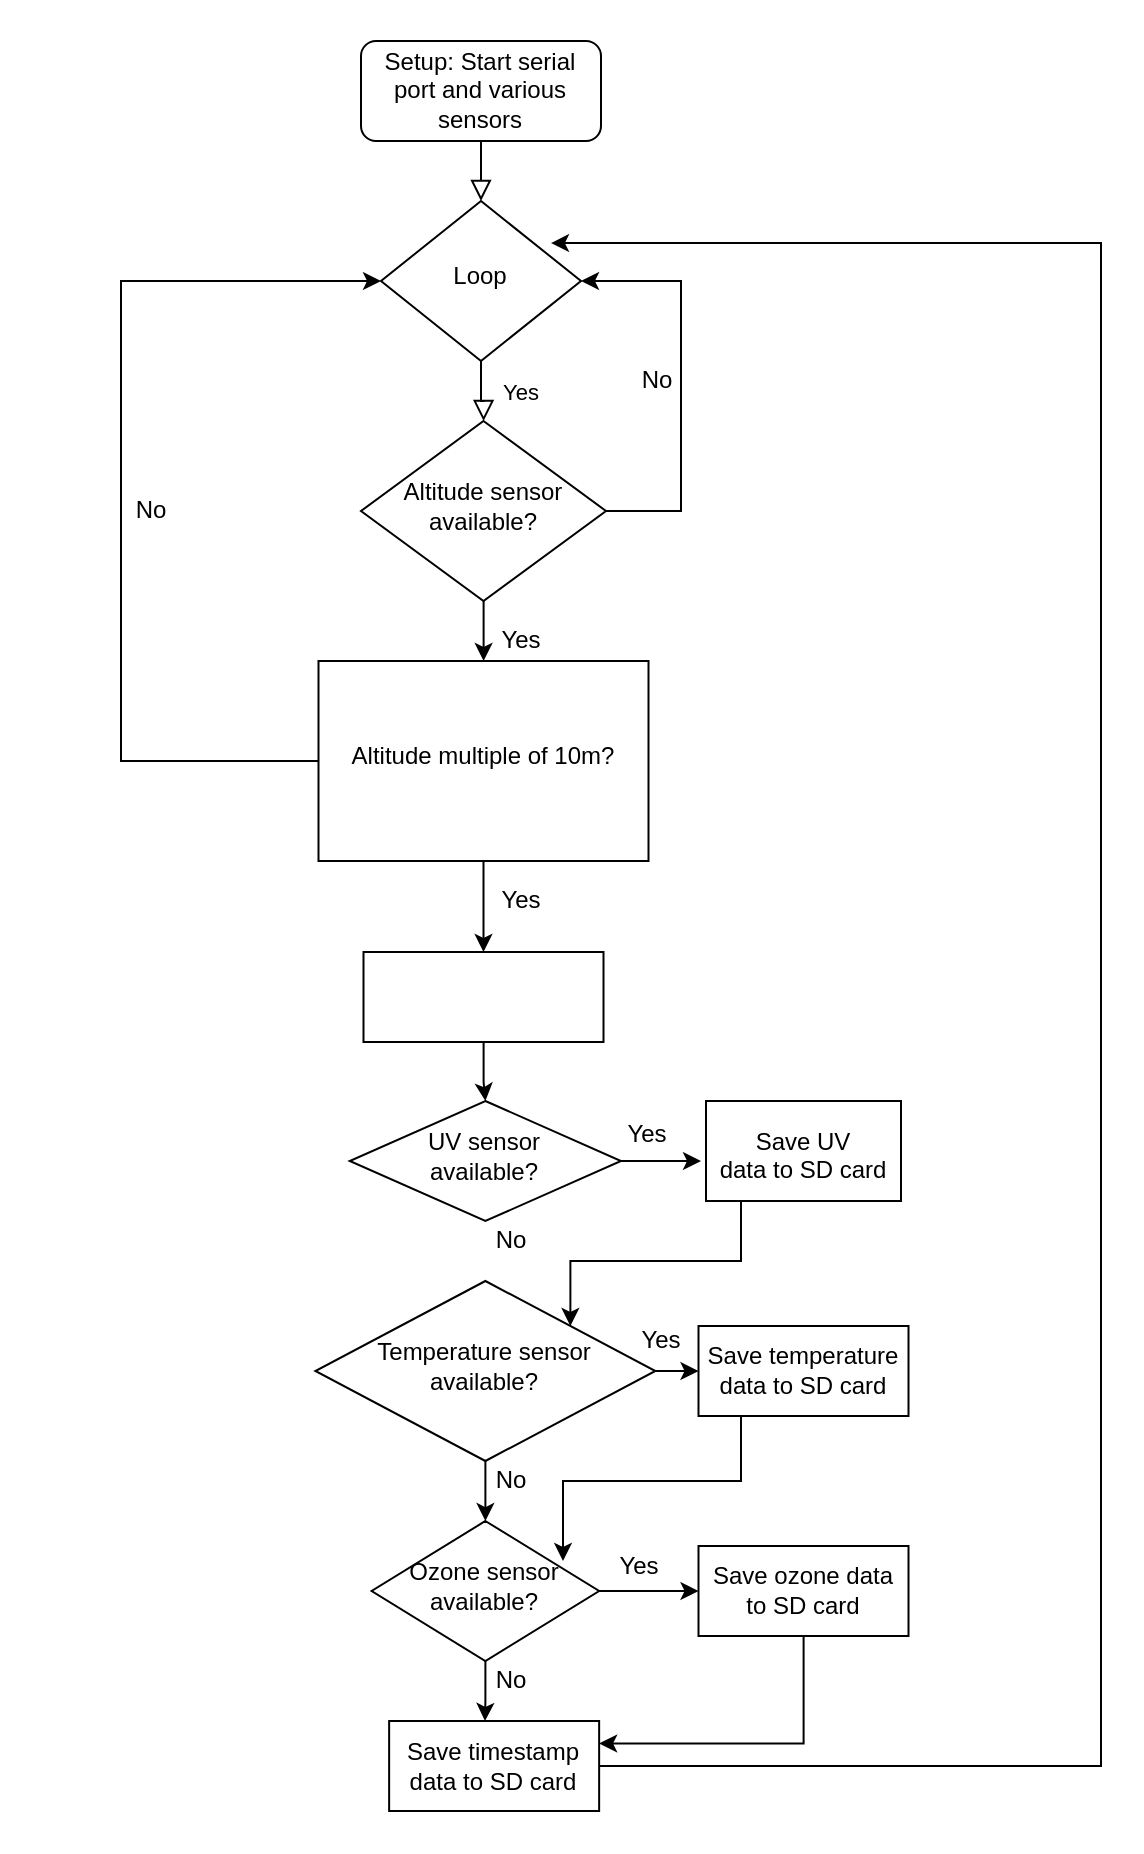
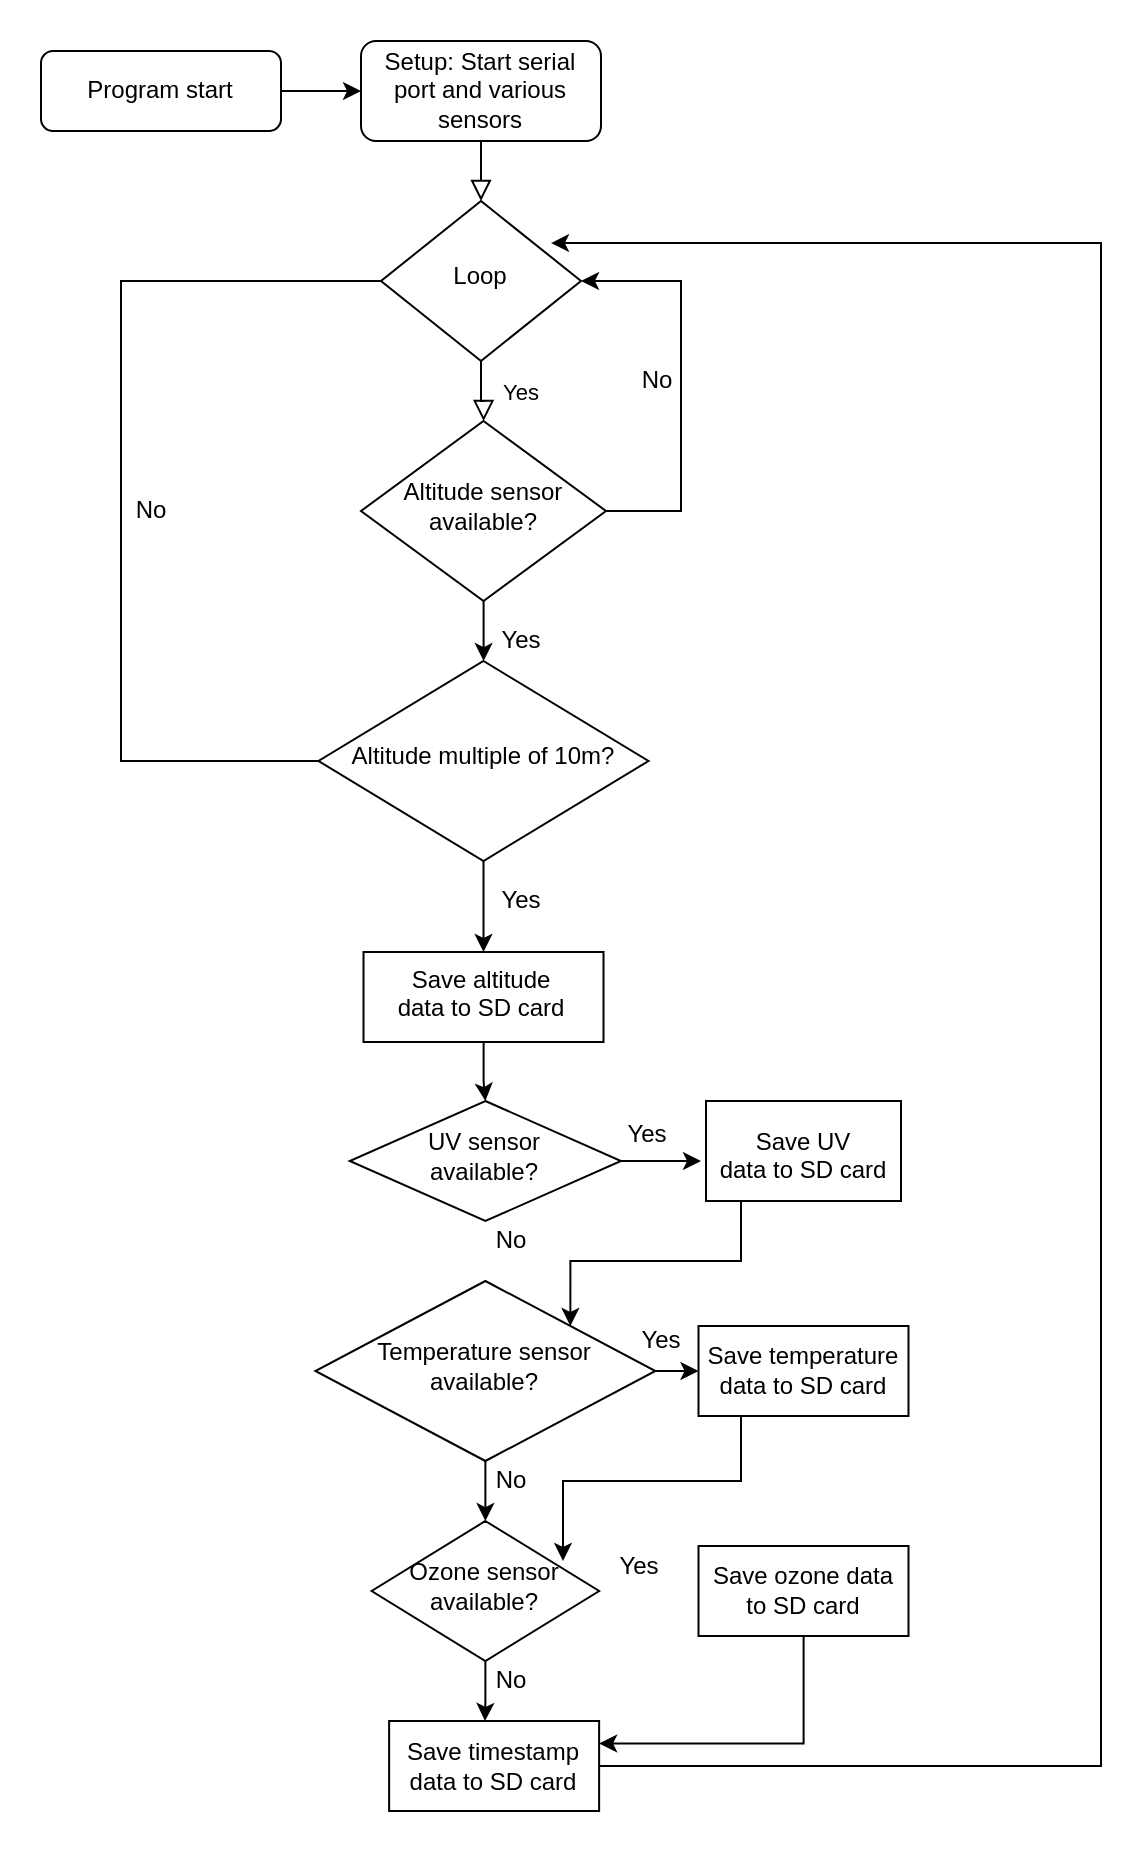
none -> (161, 91)
none -> (314, 91)
(366, 281) -> (371, 281)
(484, 761) -> (484, 761)
none -> (481, 988)
(642, 1591) -> none
